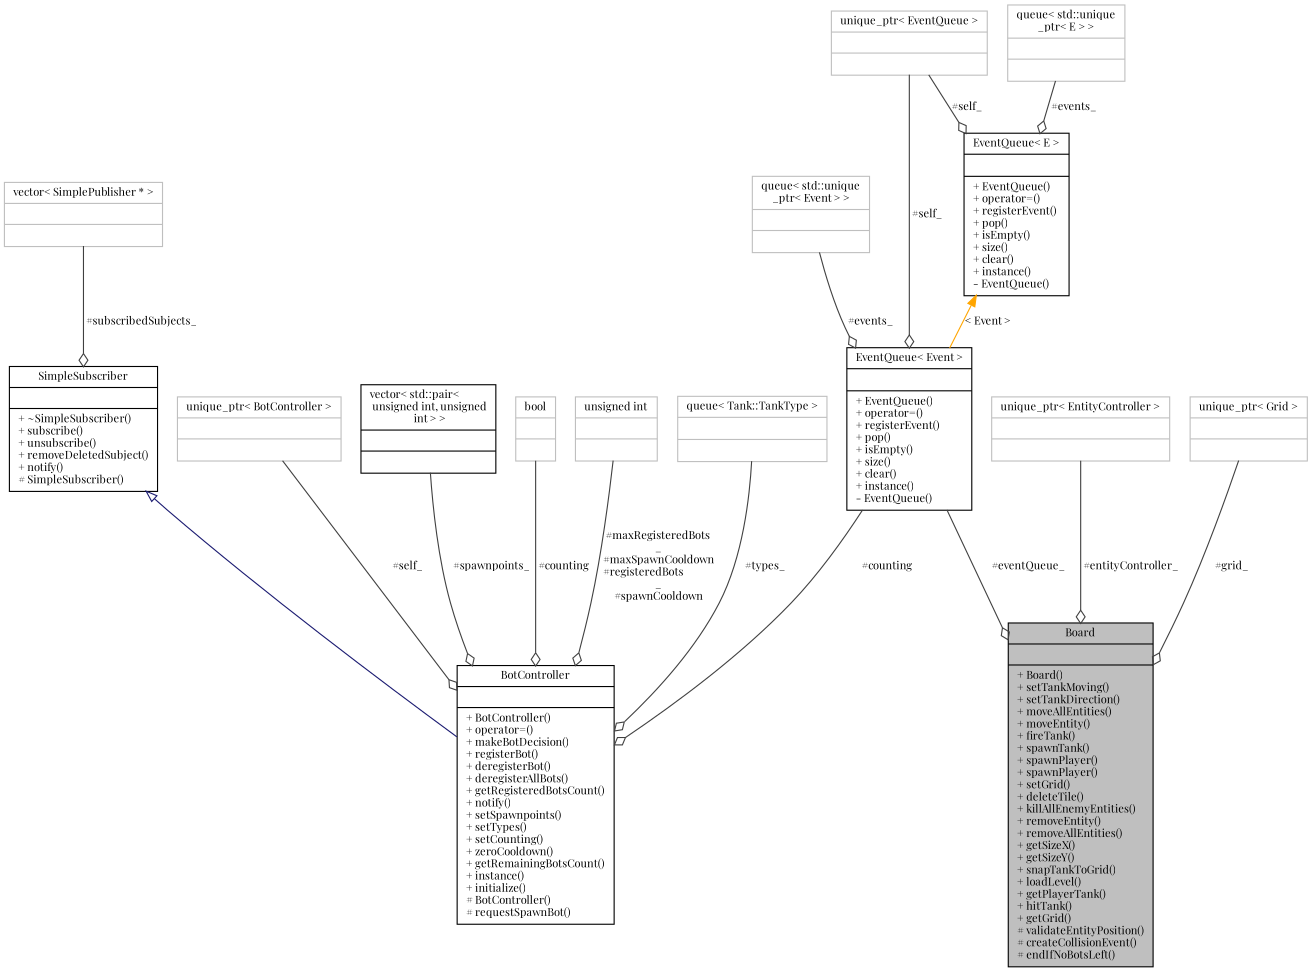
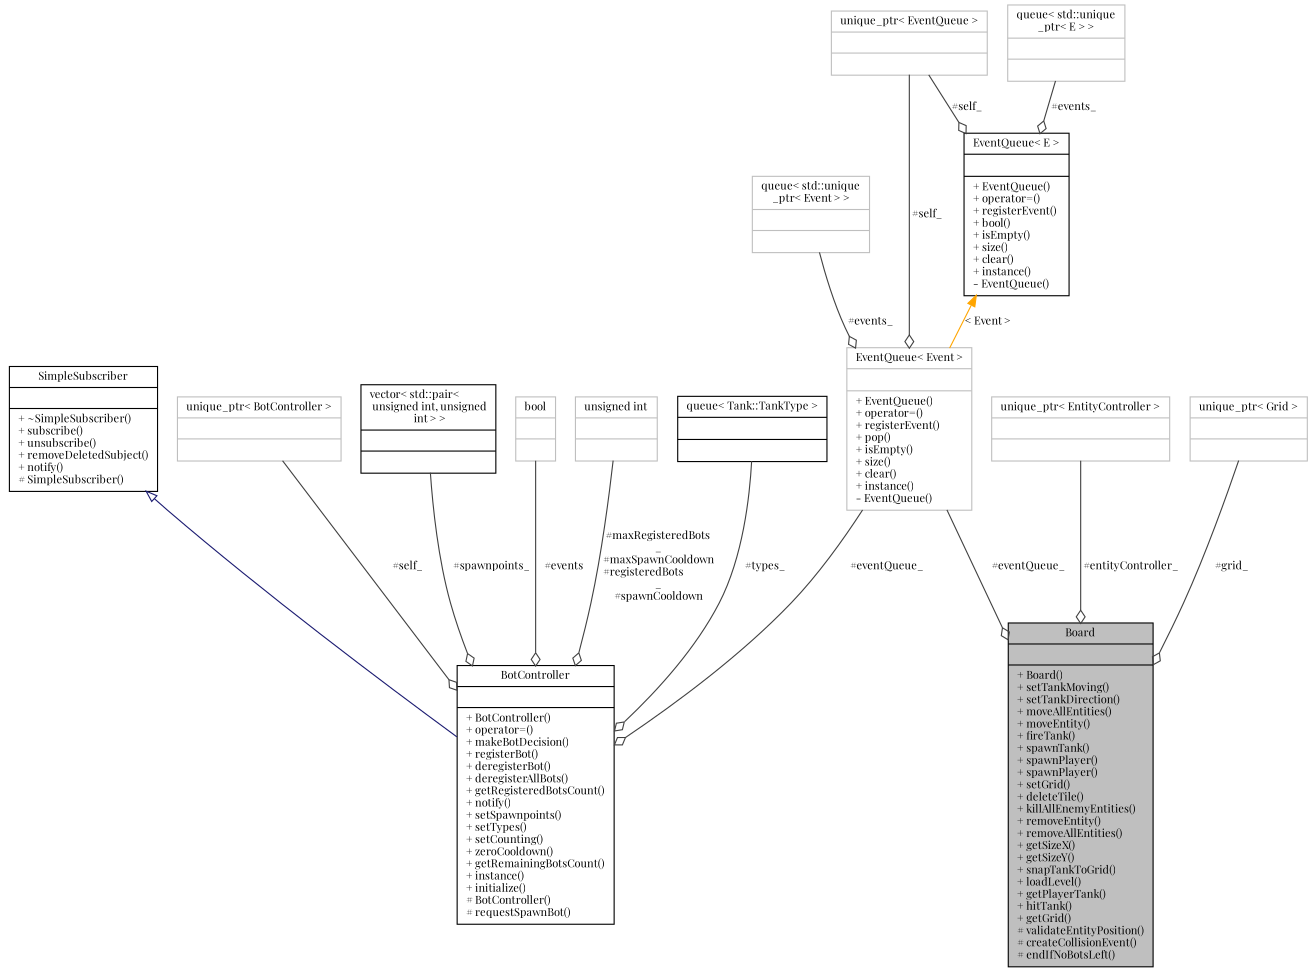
(83, 214) -> none
(991, 223) -> (992, 223)
(752, 429) -> (752, 429)
(909, 429) -> (909, 429)
(563, 567) -> (563, 567)
(886, 567) -> (886, 567)
